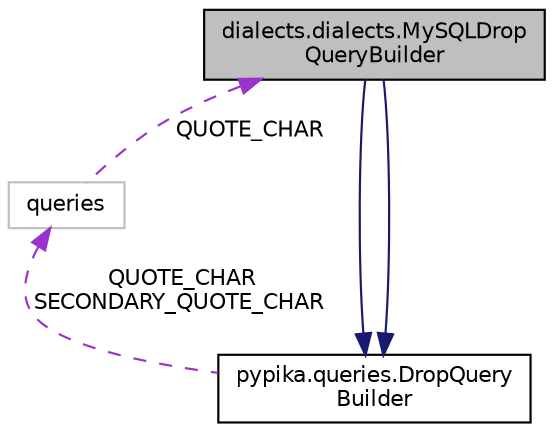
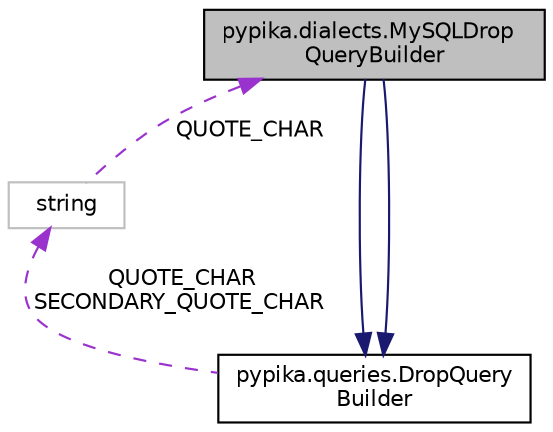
(374, 45) -> (374, 45)
(67, 205) -> (67, 205)
